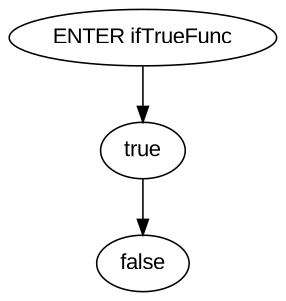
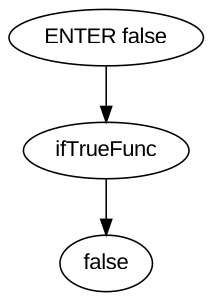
(143, 38) -> (106, 38)
(143, 151) -> (106, 151)
